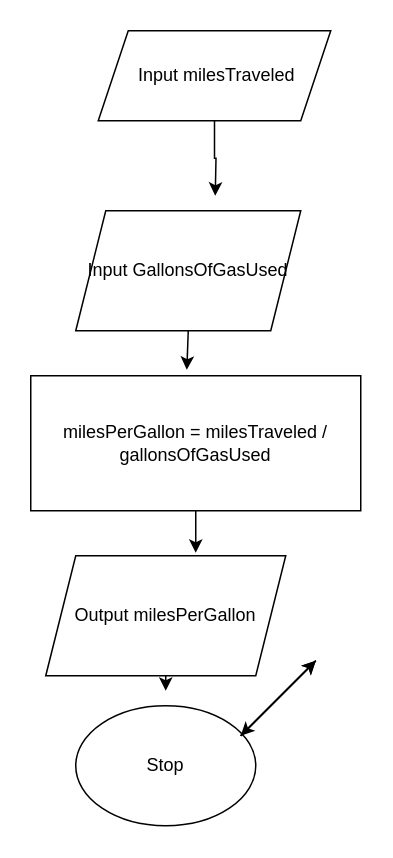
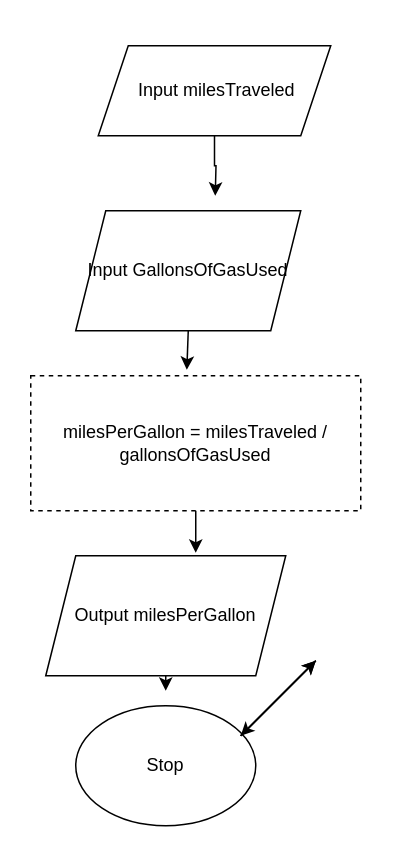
(215, 76) -> (215, 91)
(196, 443) -> (196, 443)
